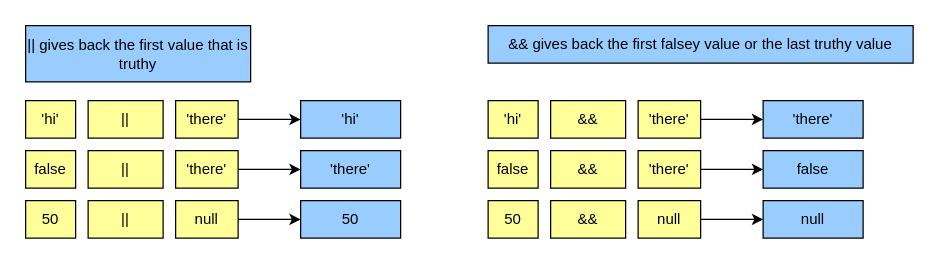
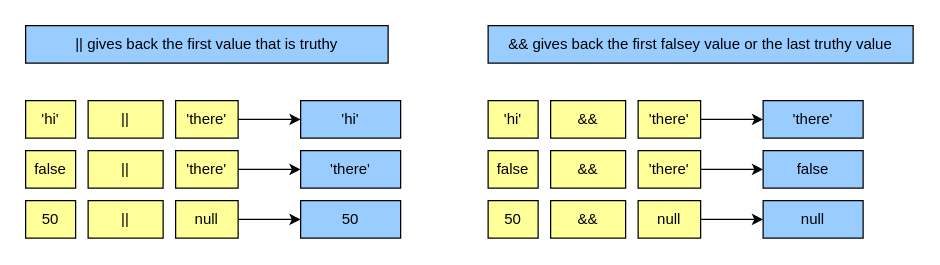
(138, 54) -> (207, 44)
